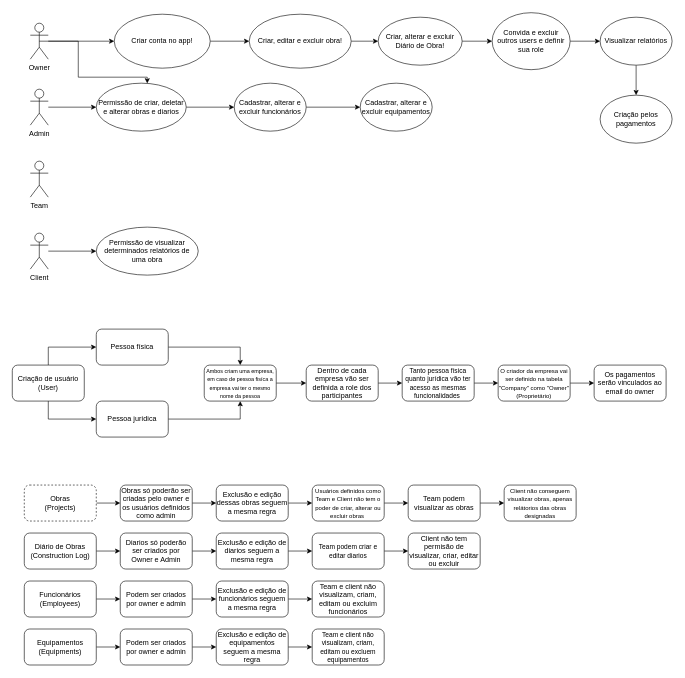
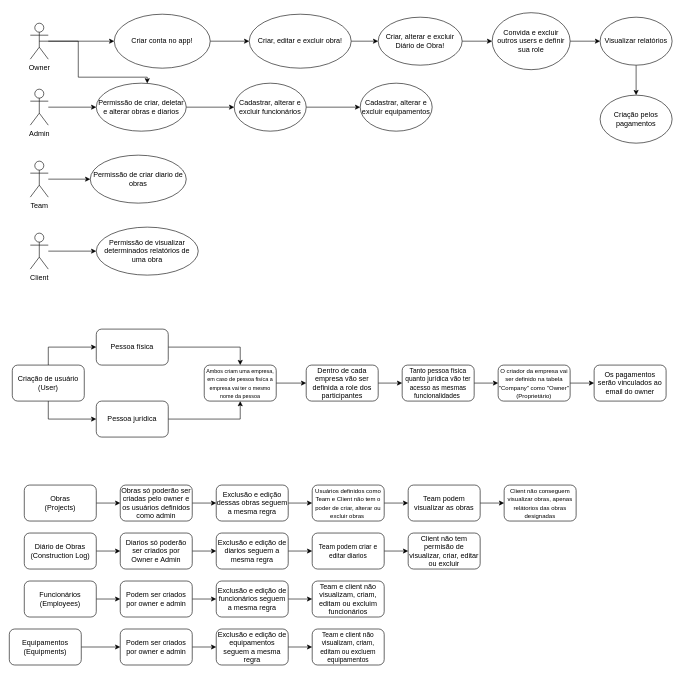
none -> (84, 179)
none -> (138, 179)
(60, 503) -> (60, 503)
(60, 647) -> (45, 647)
